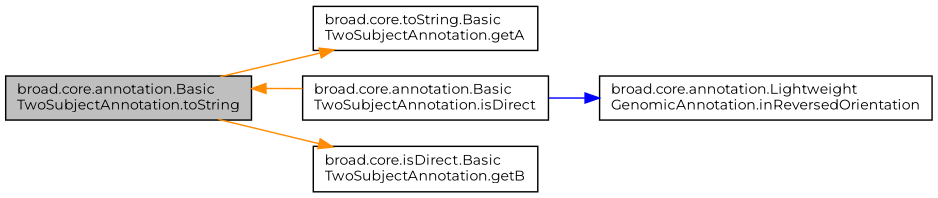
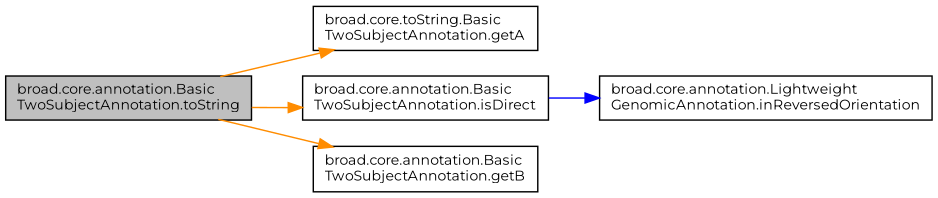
(284, 88) -> (270, 108)
(426, 169) -> (426, 169)
